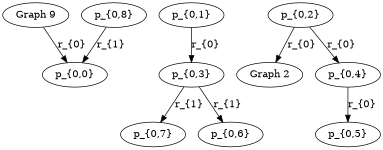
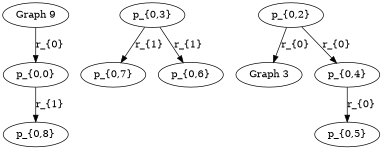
(191, 15) -> none
(96, 42) -> (36, 101)
(270, 75) -> (269, 75)
